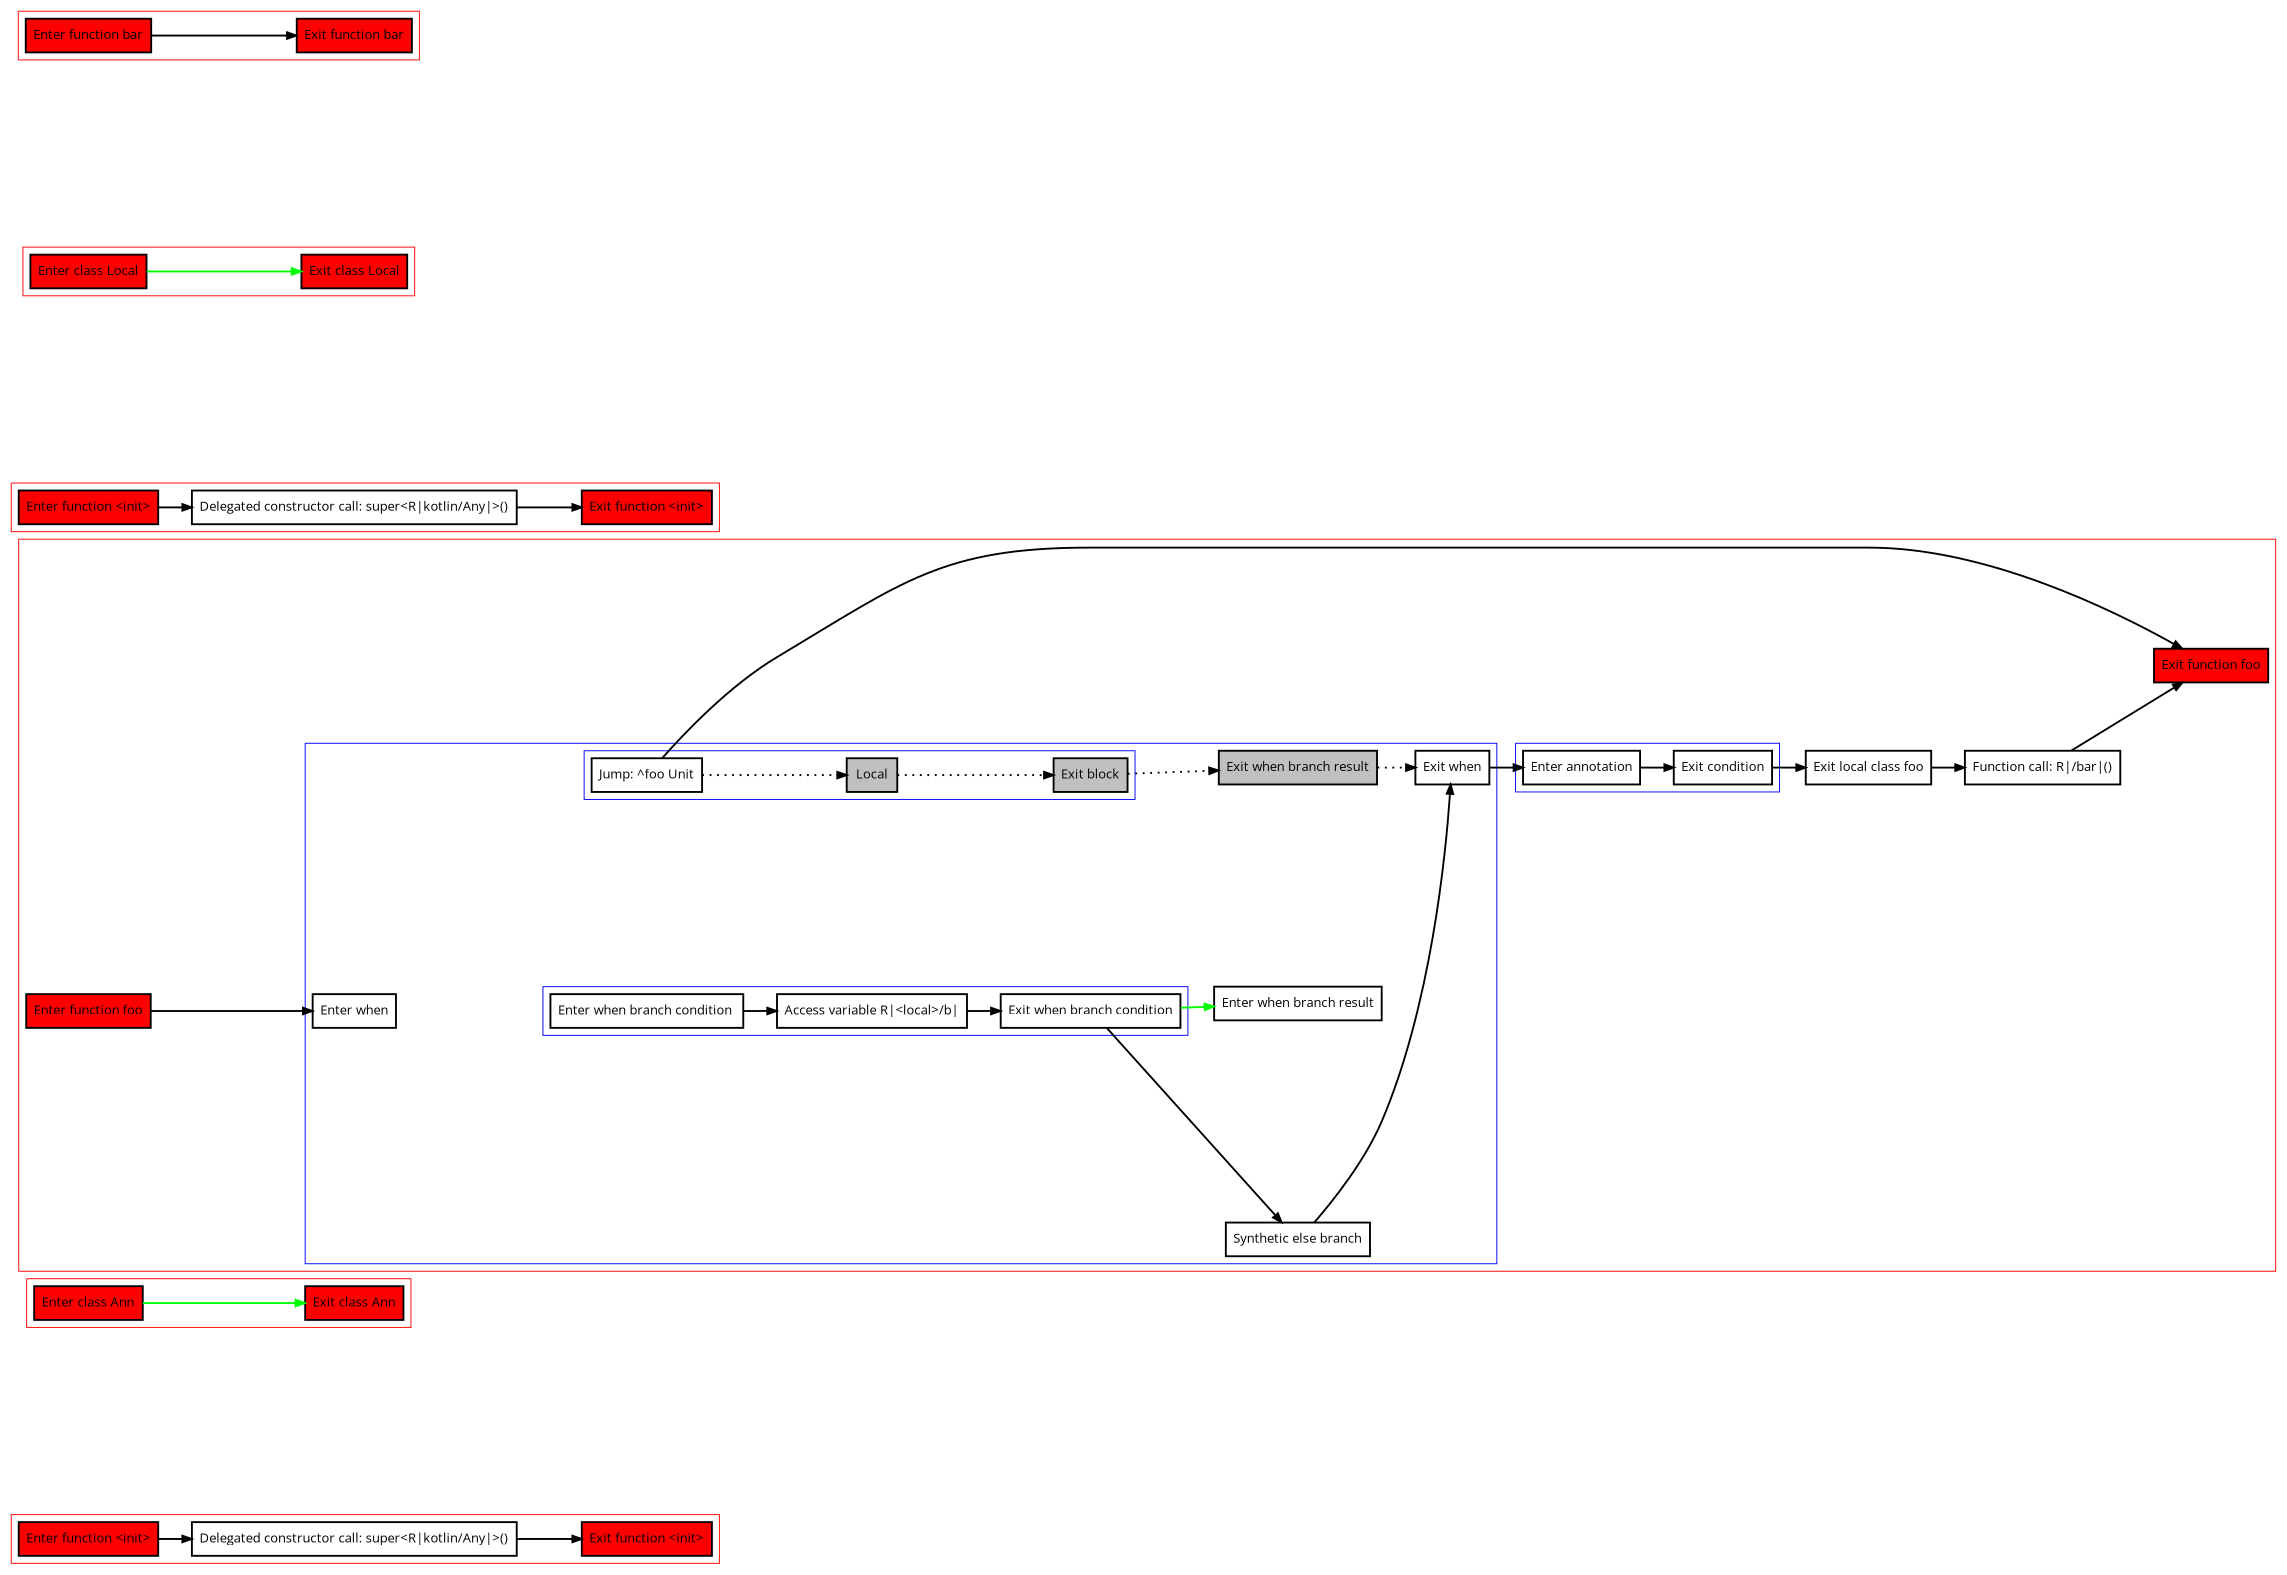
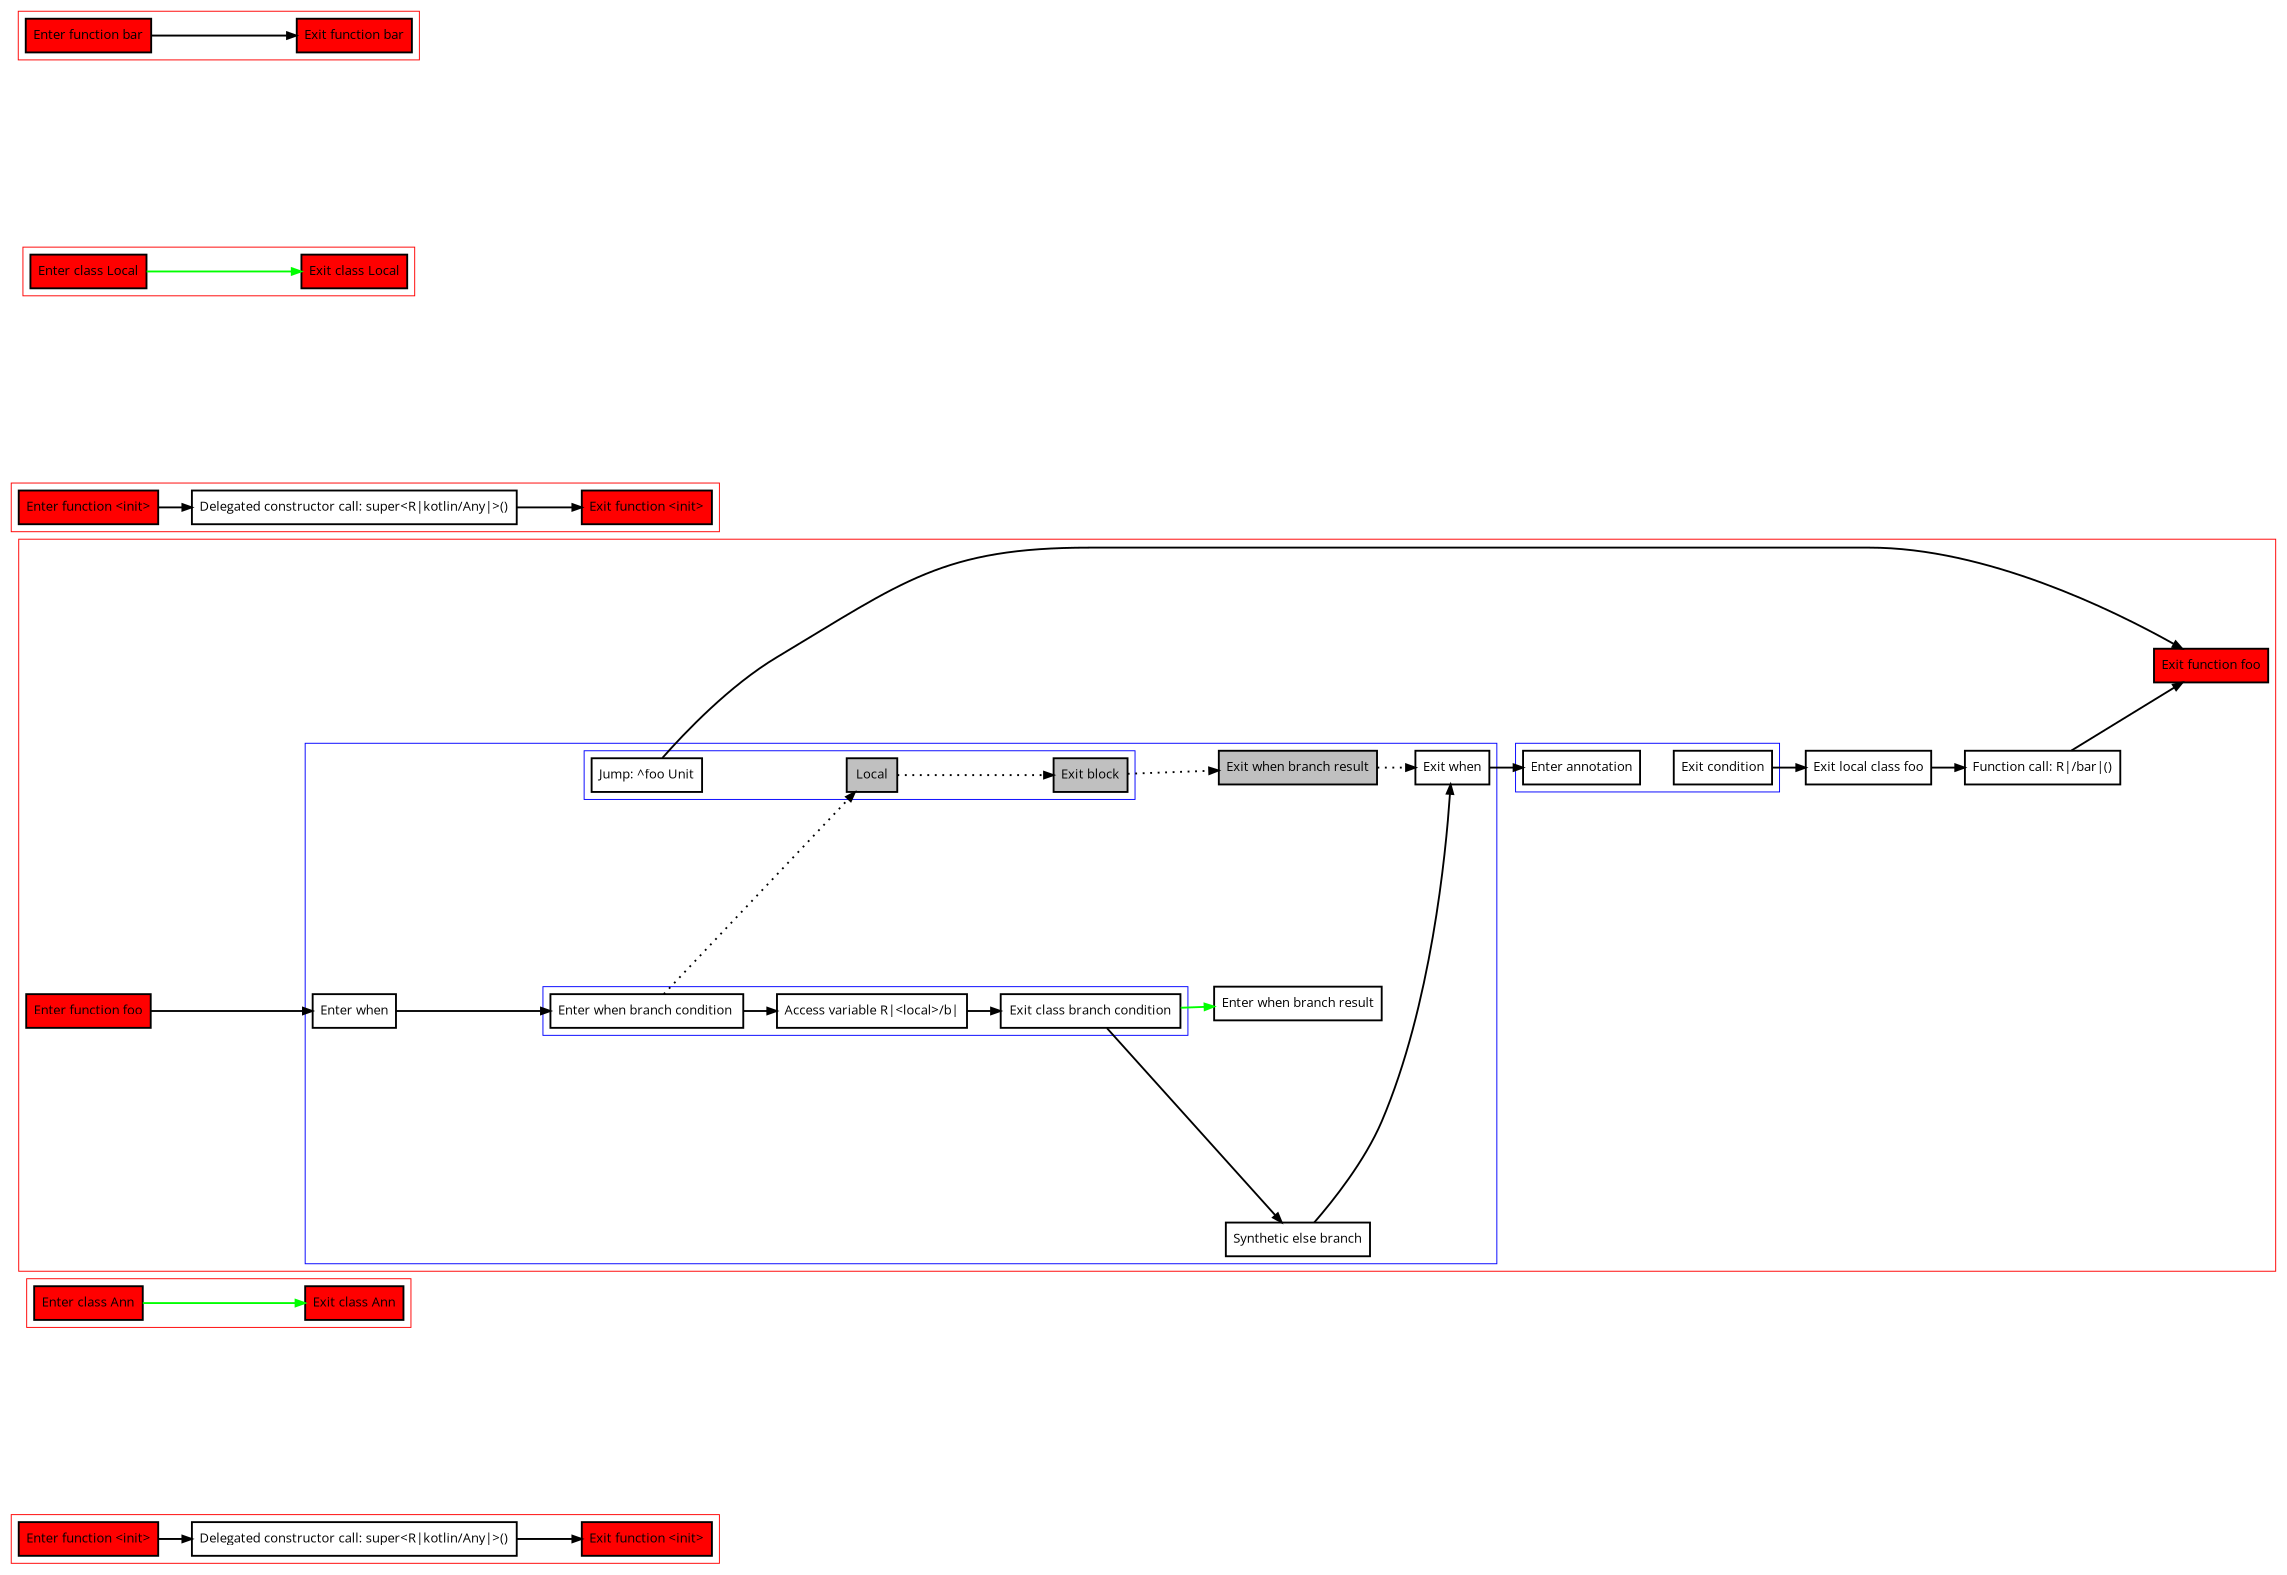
(1652, 768) -> none
(770, 775) -> (756, 897)
none -> (468, 1011)
(1091, 1011) -> (1091, 1011)
